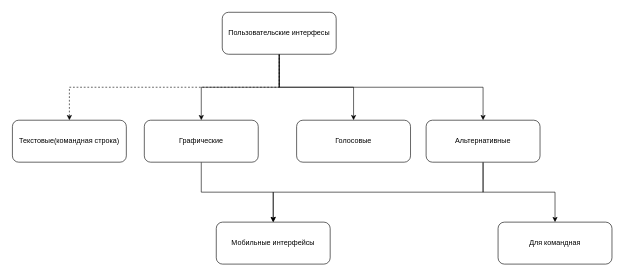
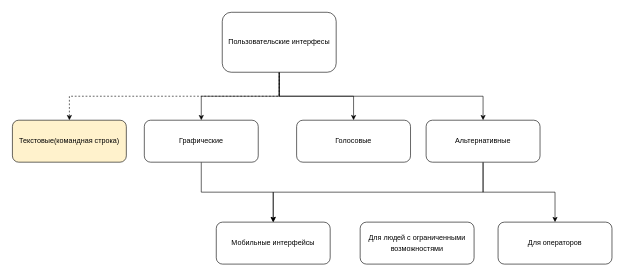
(279, 33) -> (279, 42)
(69, 141) -> (69, 141)
none -> (417, 243)
(555, 243) -> (555, 243)
